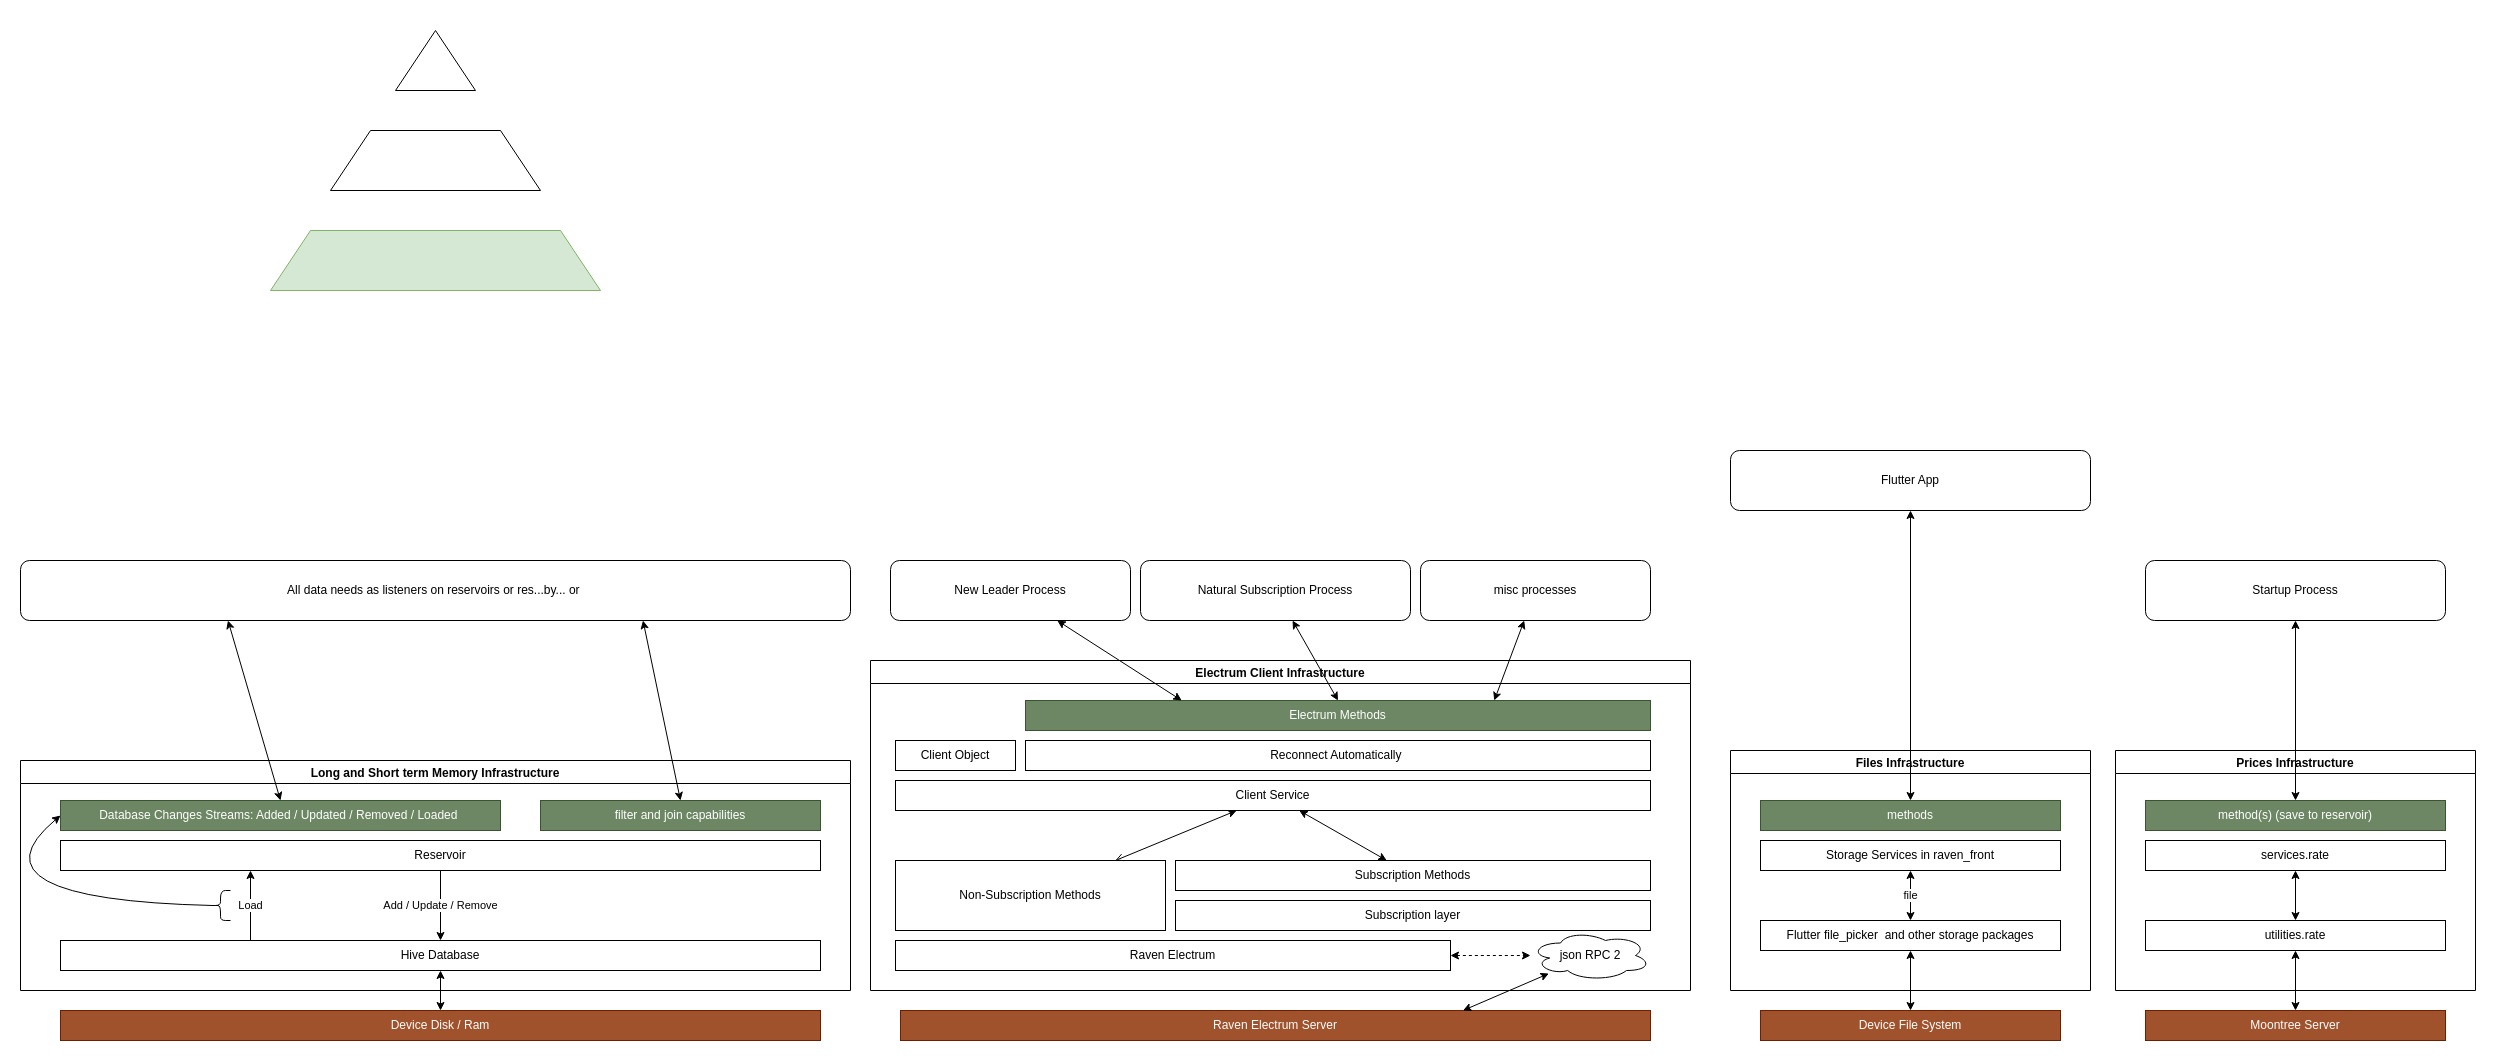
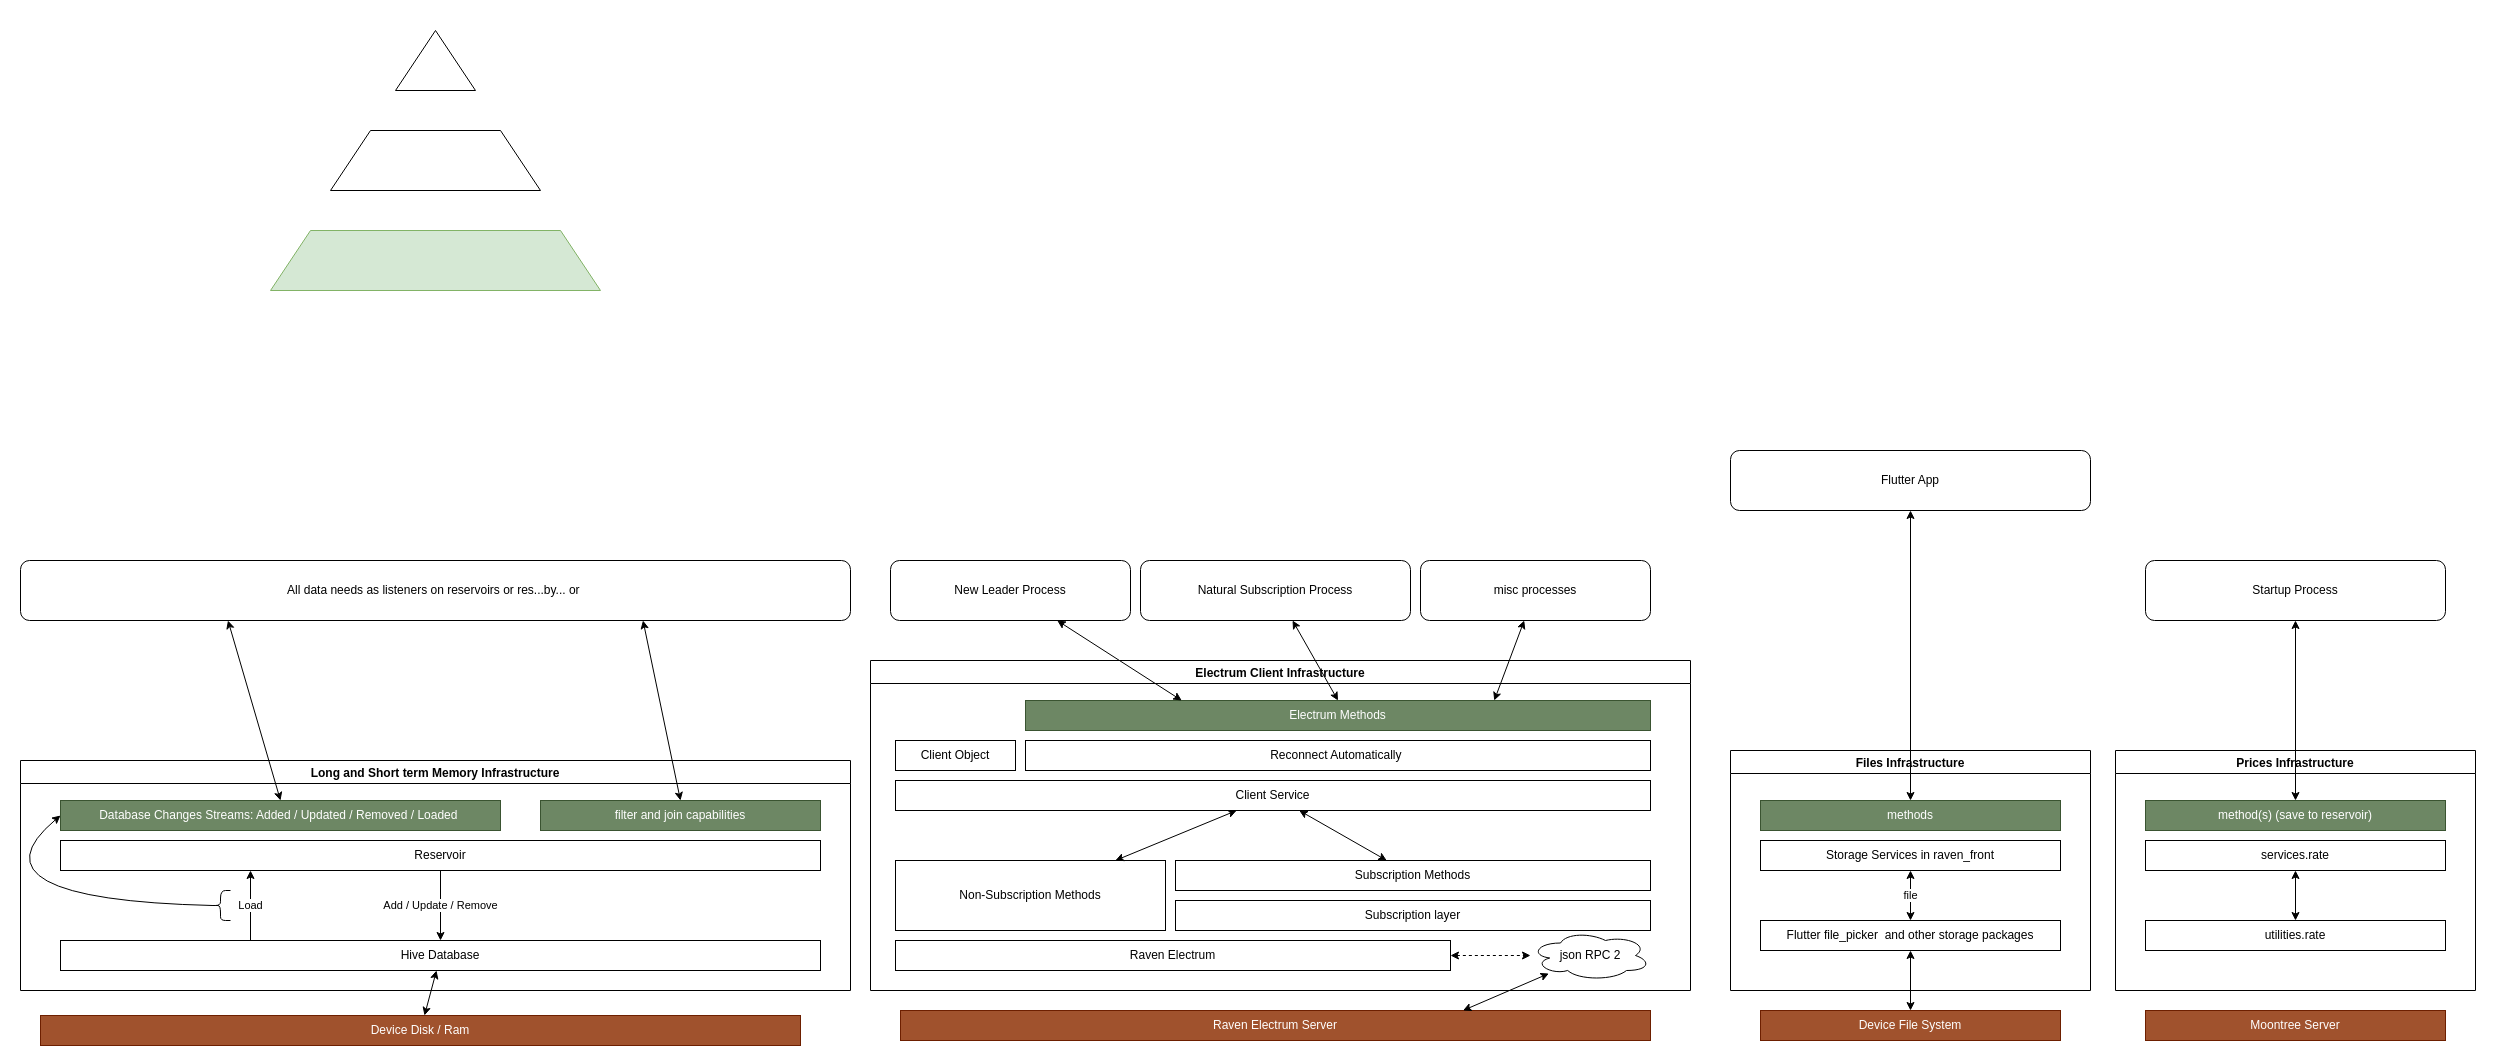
(1121, 858) -> (1123, 857)
(2296, 980) -> none
(441, 1026) -> (421, 1031)
